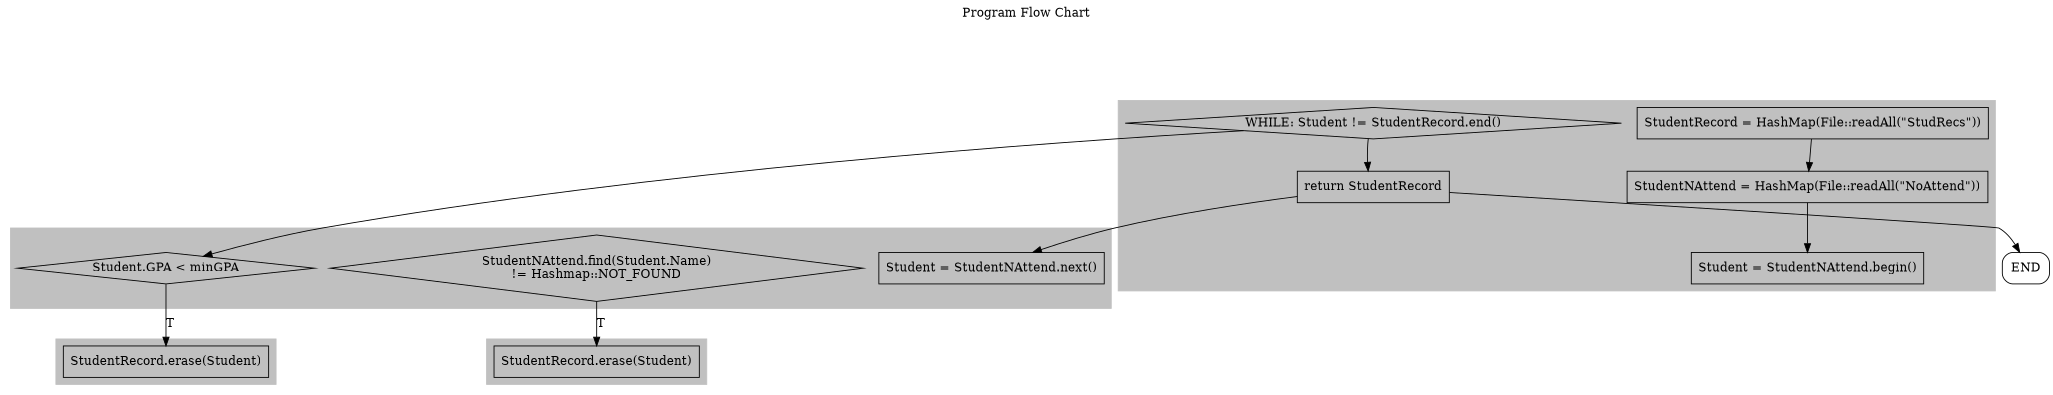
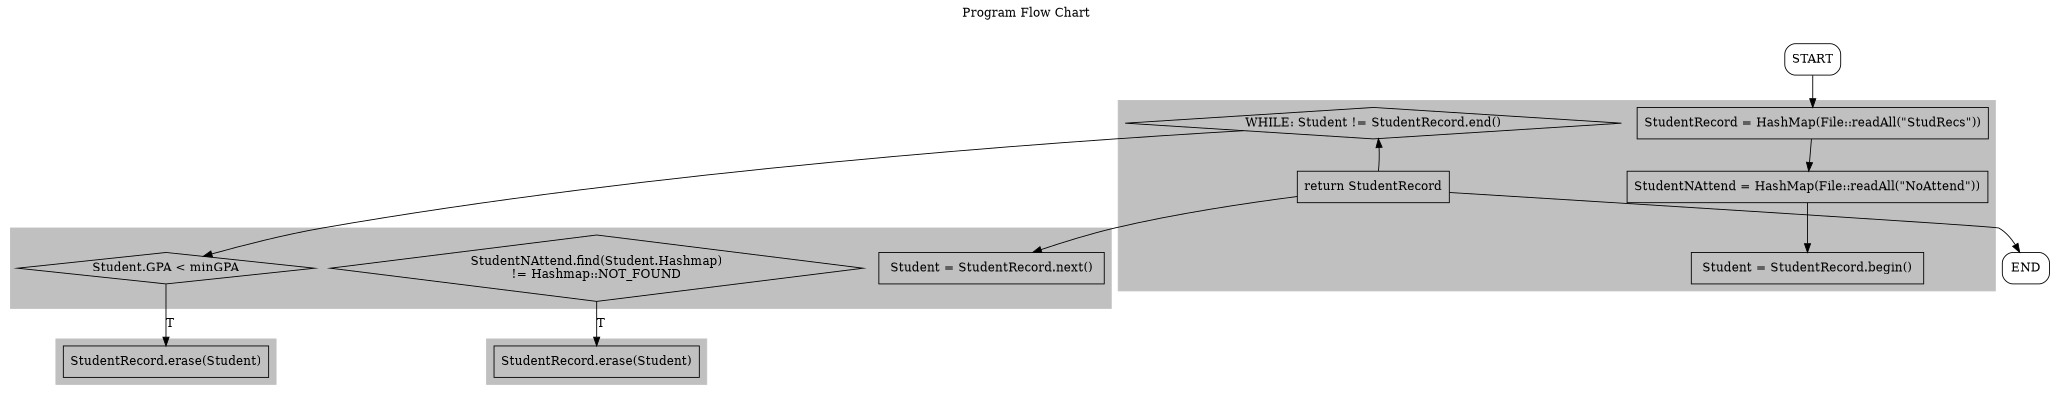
none -> (1813, 59)
(1367, 150) -> (1379, 159)
(597, 268) -> (597, 268)
(992, 268) -> (992, 268)
(1808, 268) -> (1808, 268)
